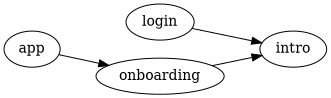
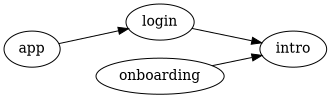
(79, 59) -> (89, 37)
